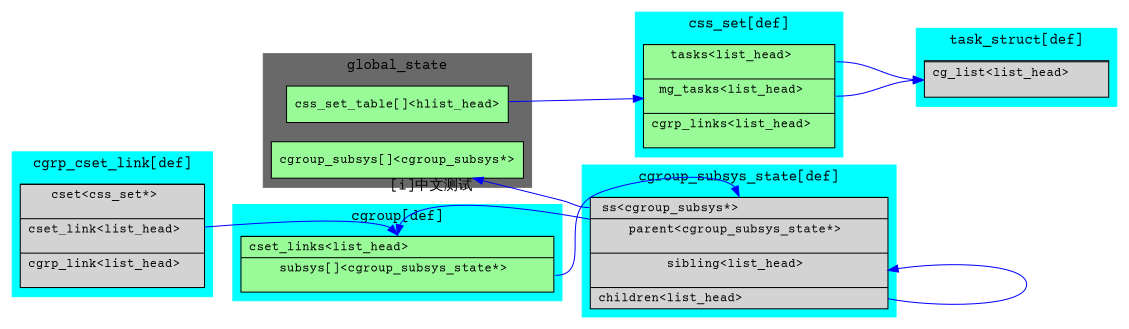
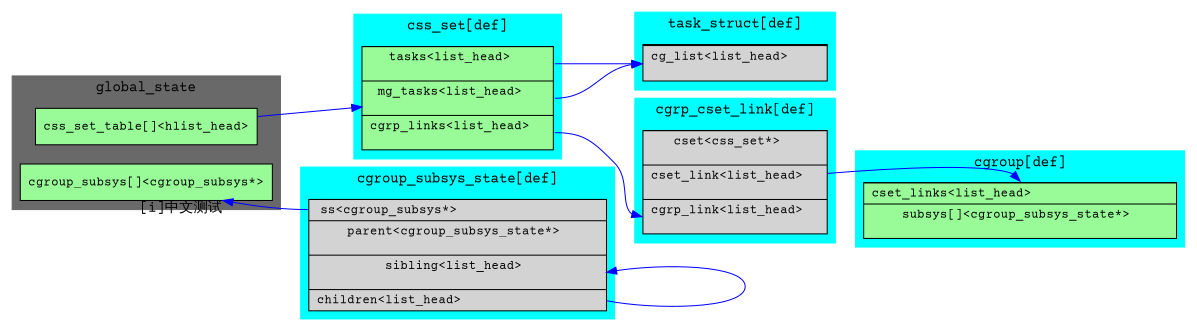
none -> (610, 158)
(616, 188) -> none
(537, 211) -> none
